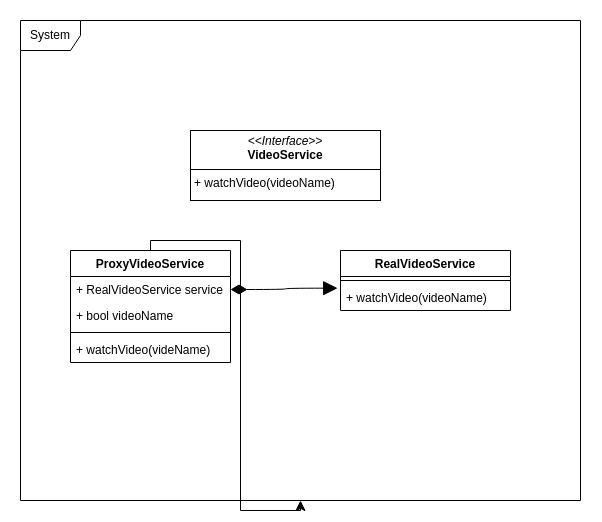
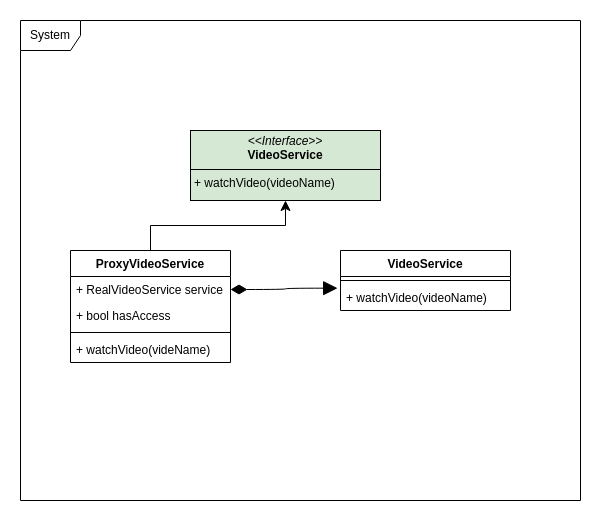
(286, 166) -> (286, 166)
(426, 265) -> (426, 265)
(124, 317) -> (126, 317)
(241, 361) -> (218, 226)
